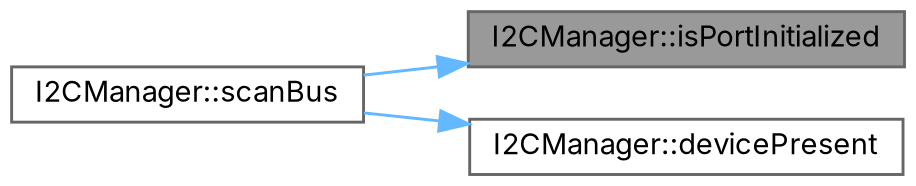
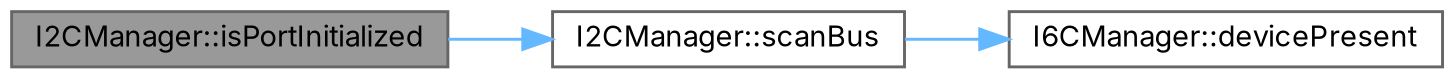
(401, 71) -> (485, 39)
(686, 147) -> (1226, 39)
